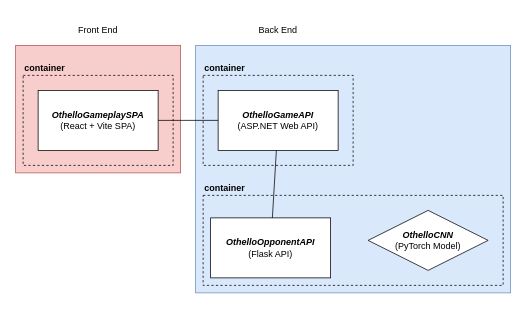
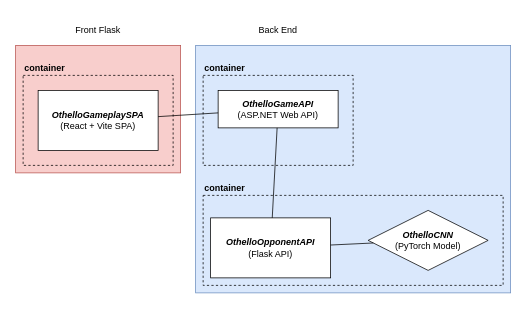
(98, 30) -> (98, 30)
(278, 120) -> (278, 109)
none -> (352, 244)
